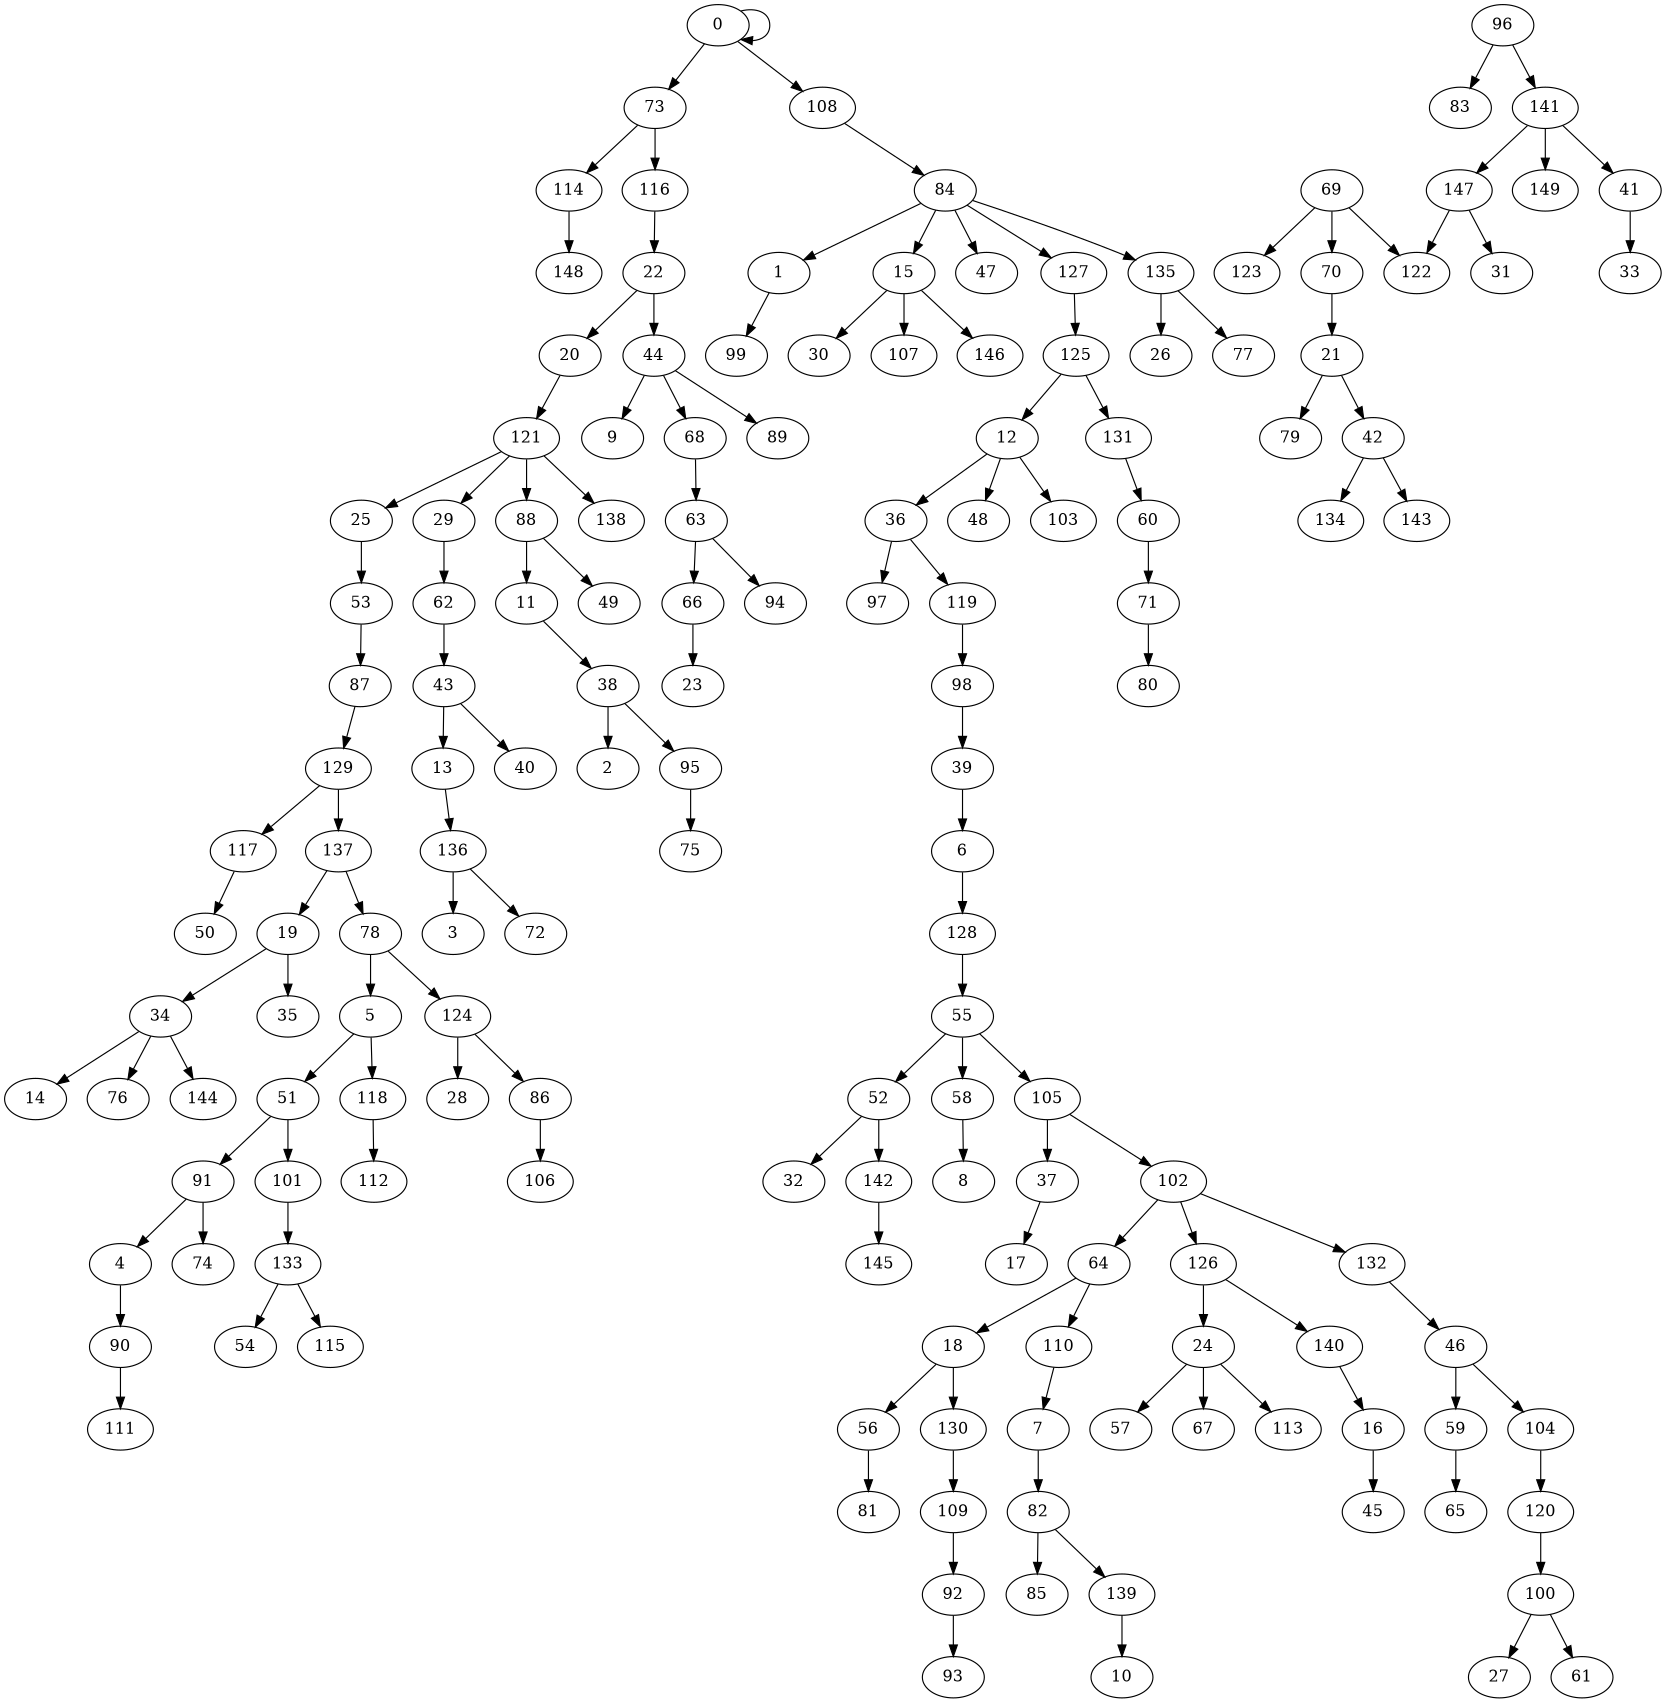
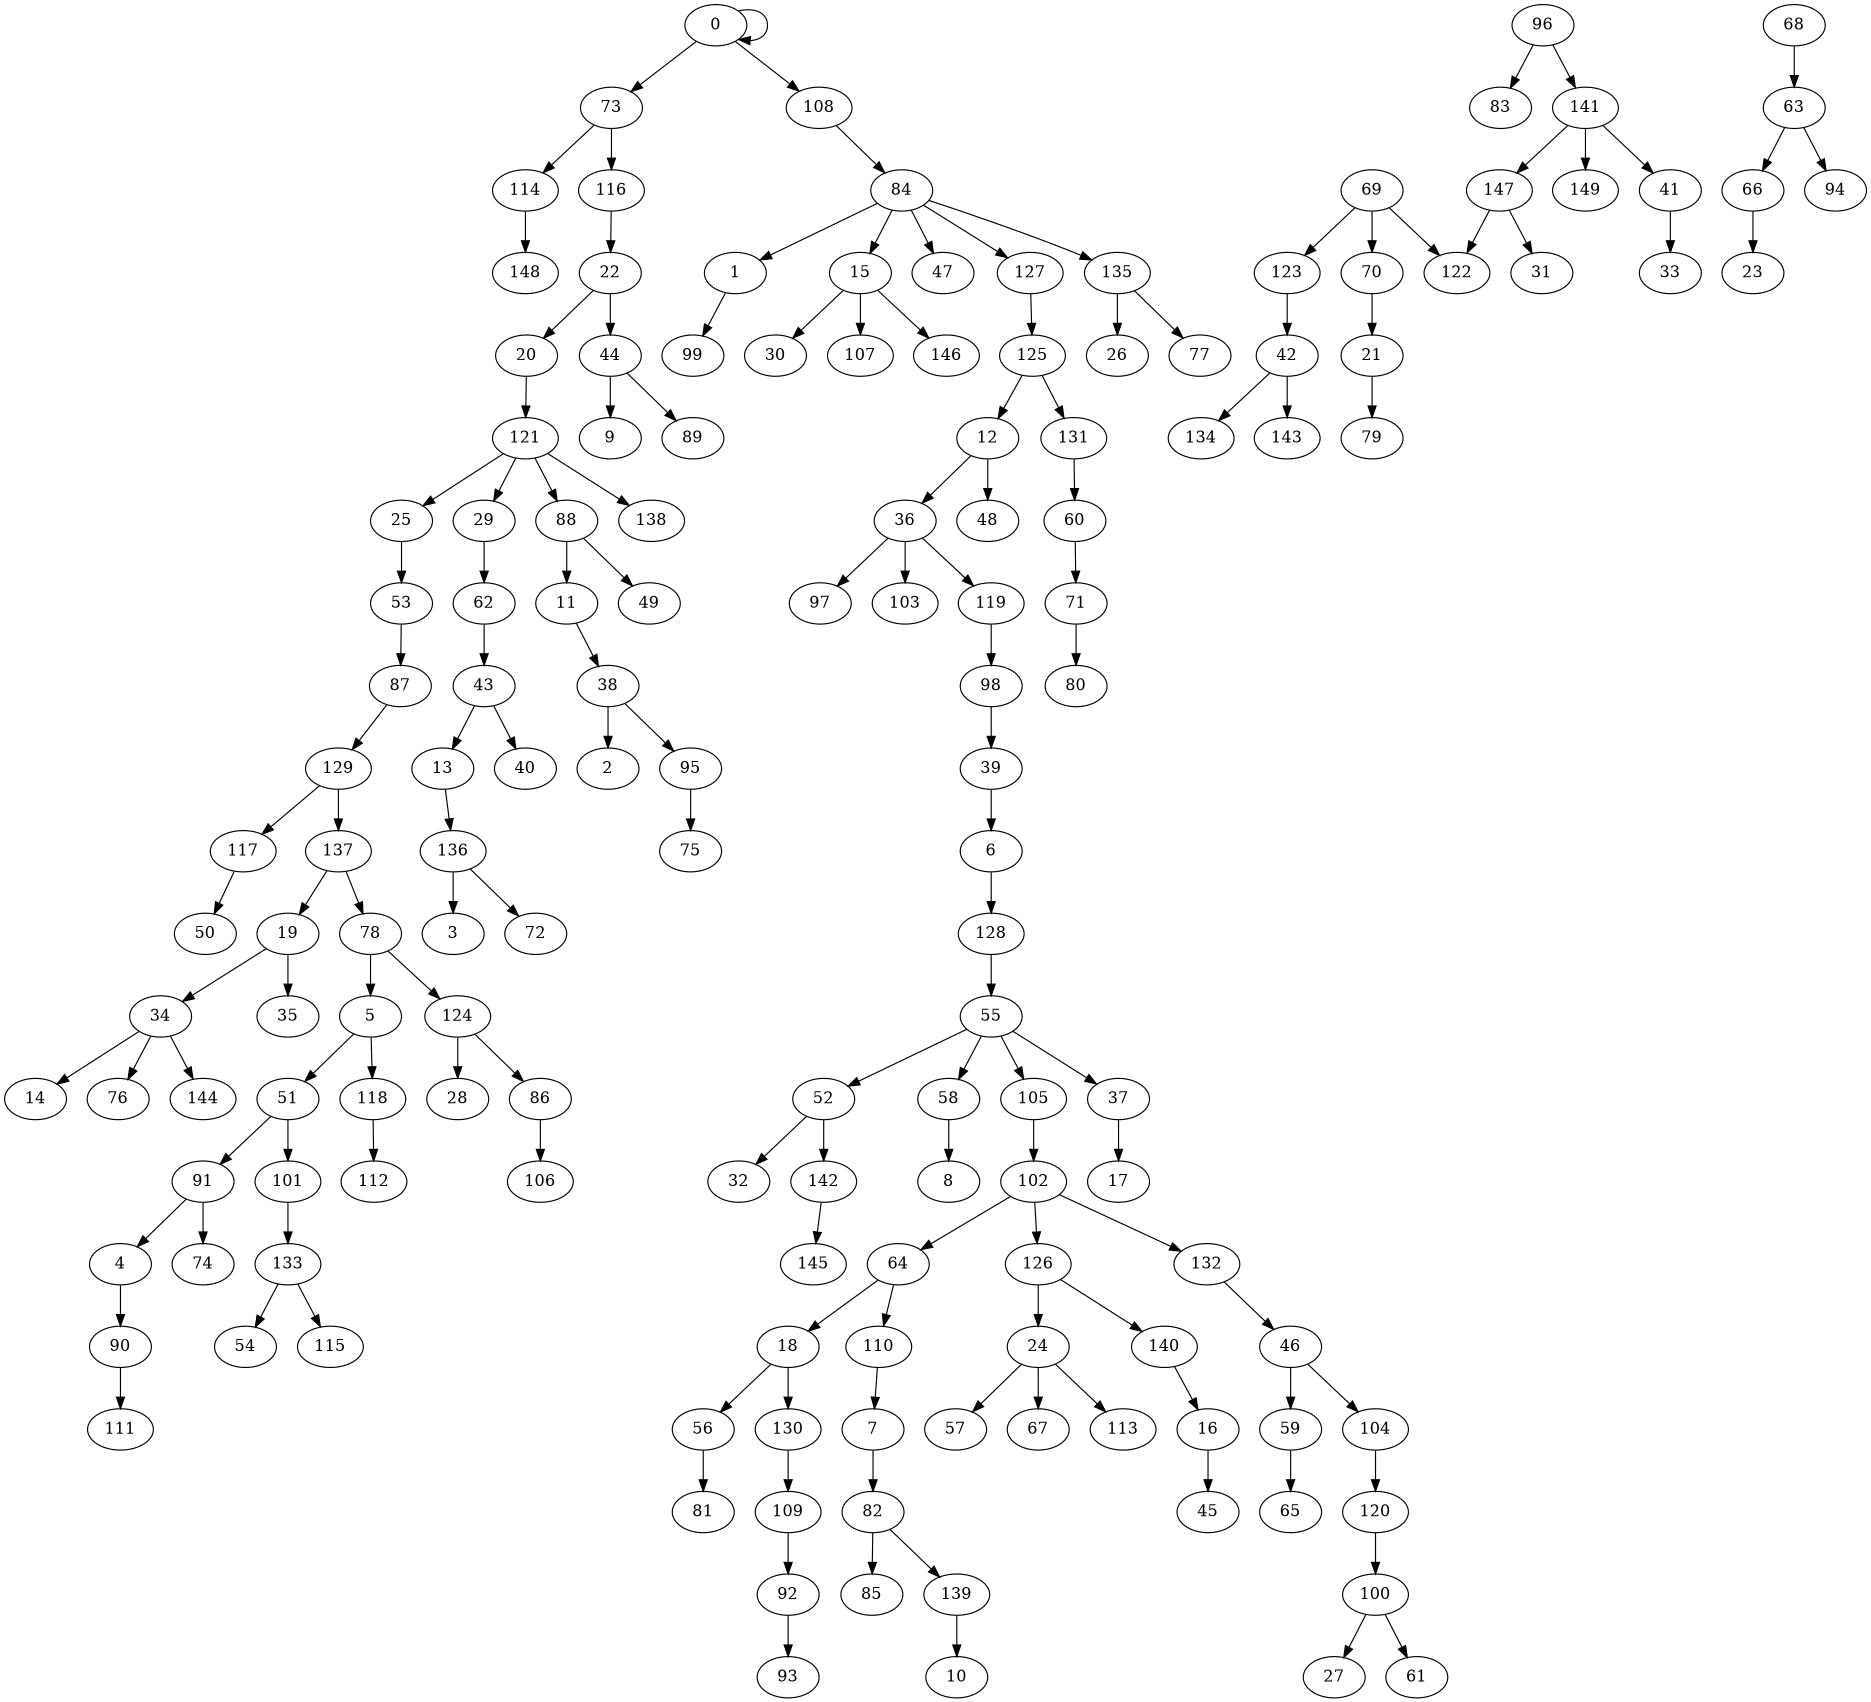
(672, 392) -> none
(1350, 392) -> (1287, 309)
(1032, 474) -> (905, 557)
(1047, 1135) -> (1050, 1055)
